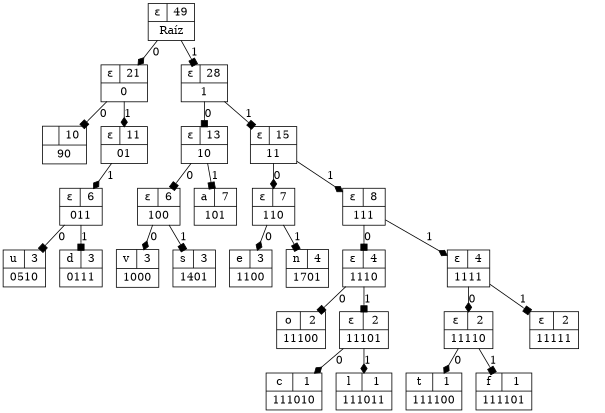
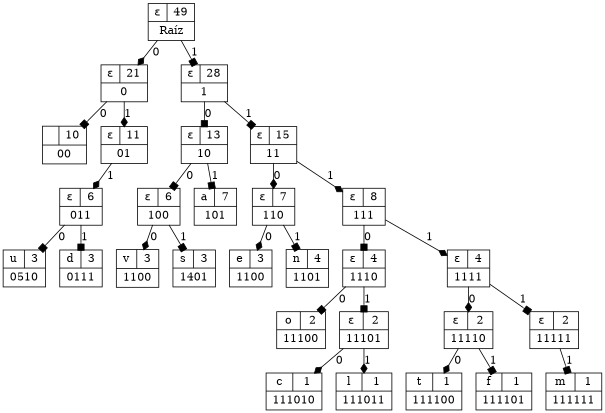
(64, 154) -> (64, 154)
(138, 277) -> (138, 277)
(307, 277) -> (307, 277)
none -> (574, 391)
